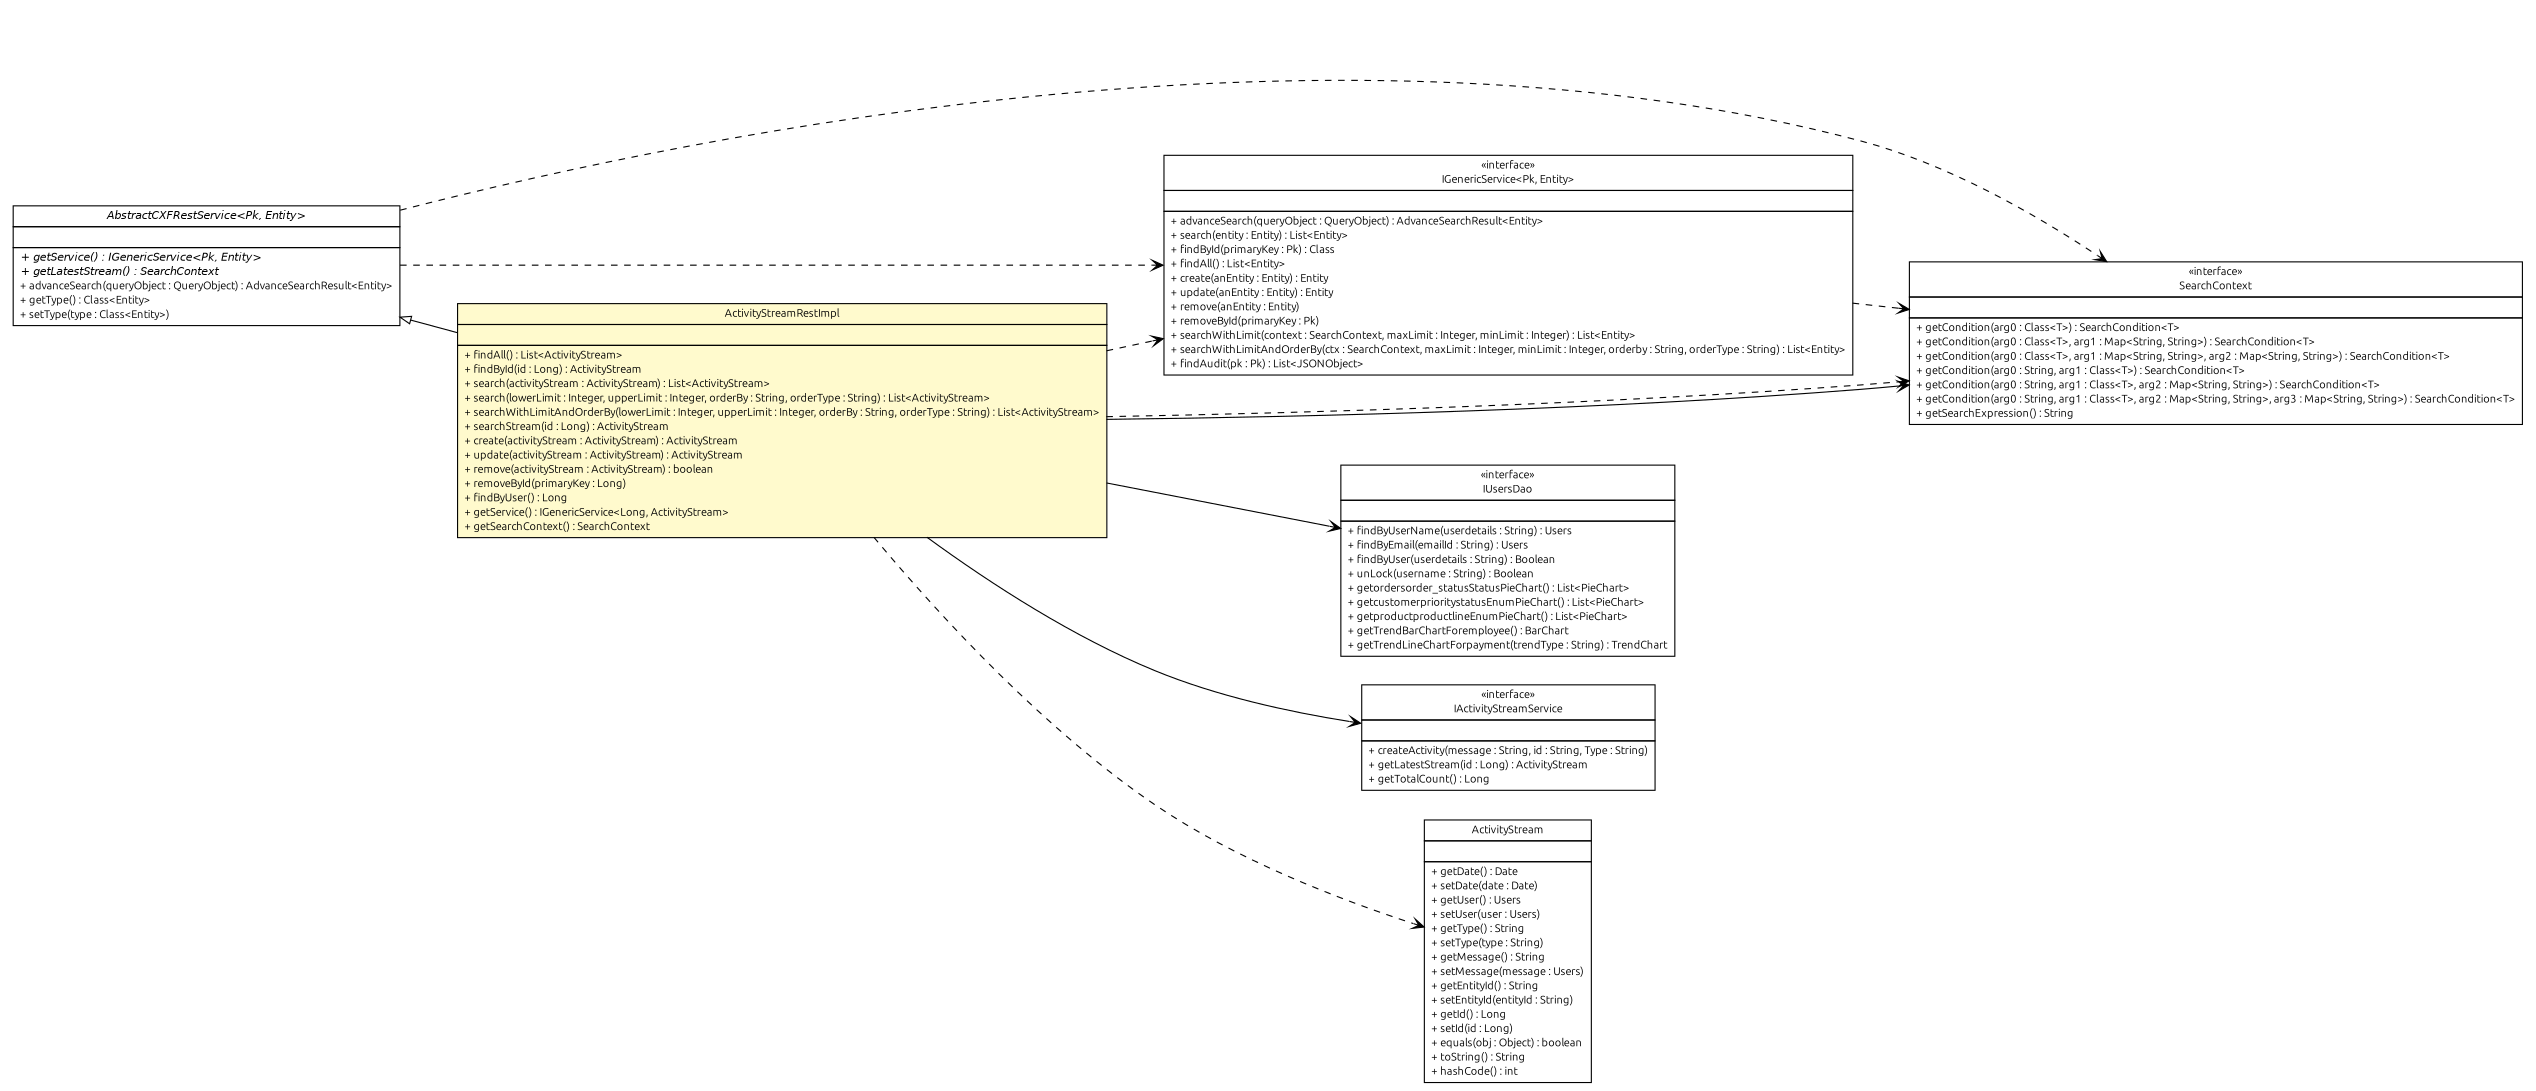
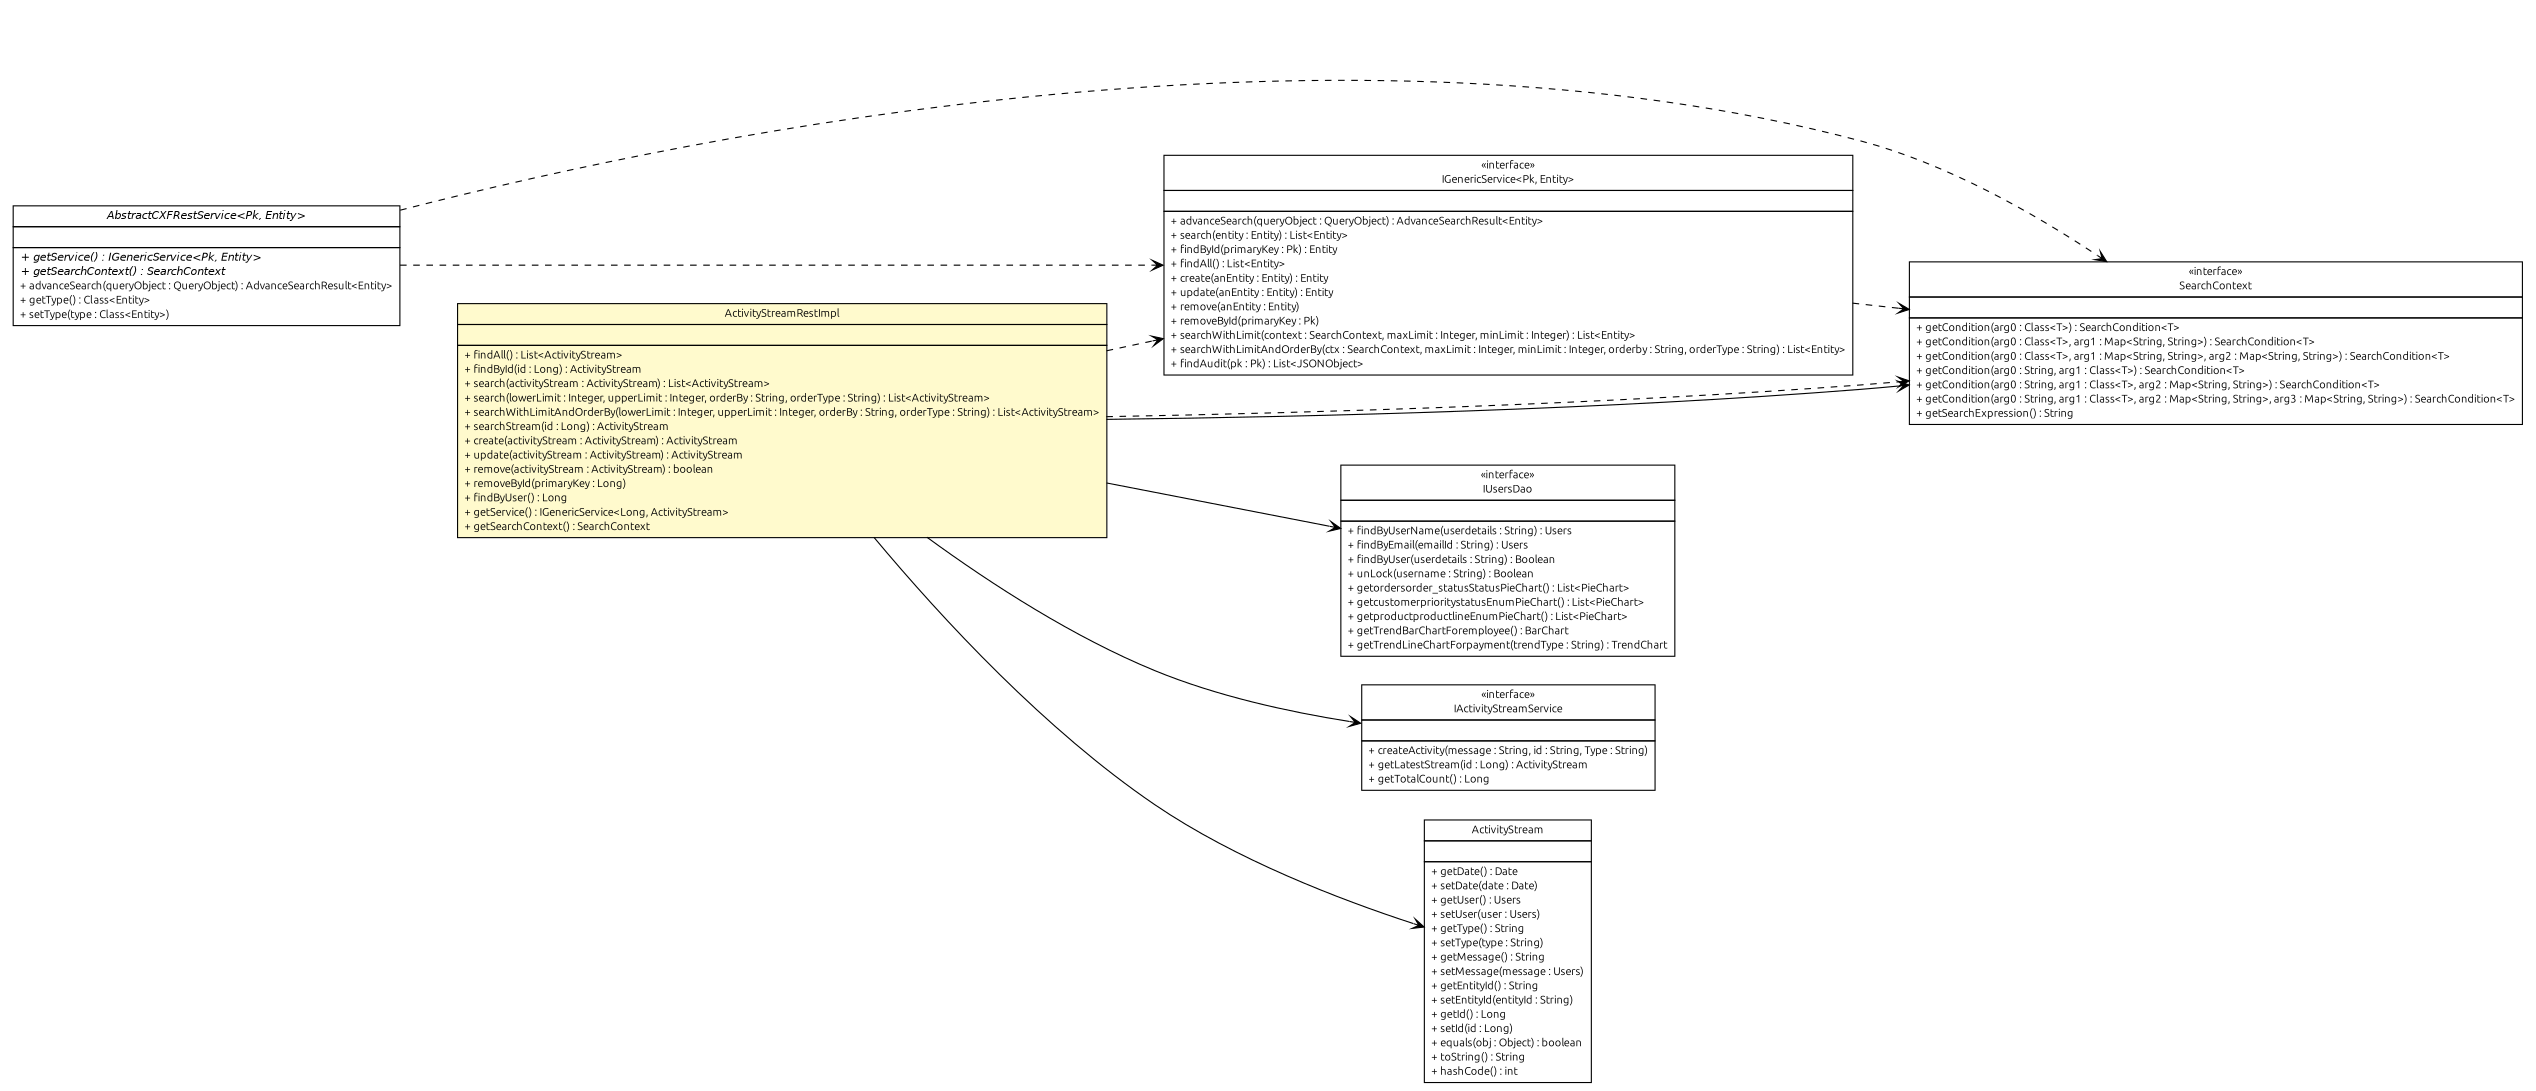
(1253, 250) -> (1255, 250)
(120, 272) -> (124, 272)
(434, 326) -> none
(1113, 774) -> (1113, 774)
